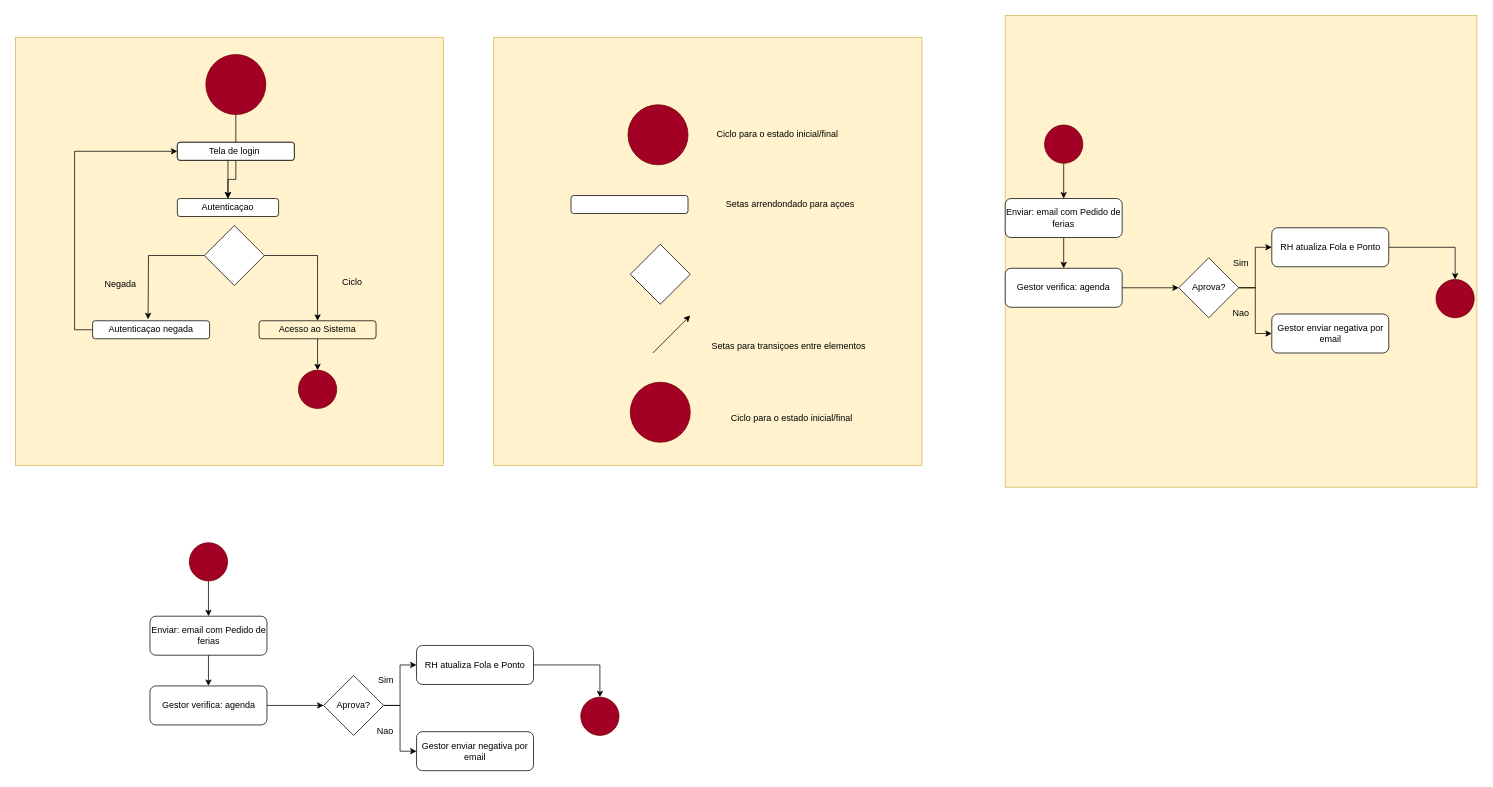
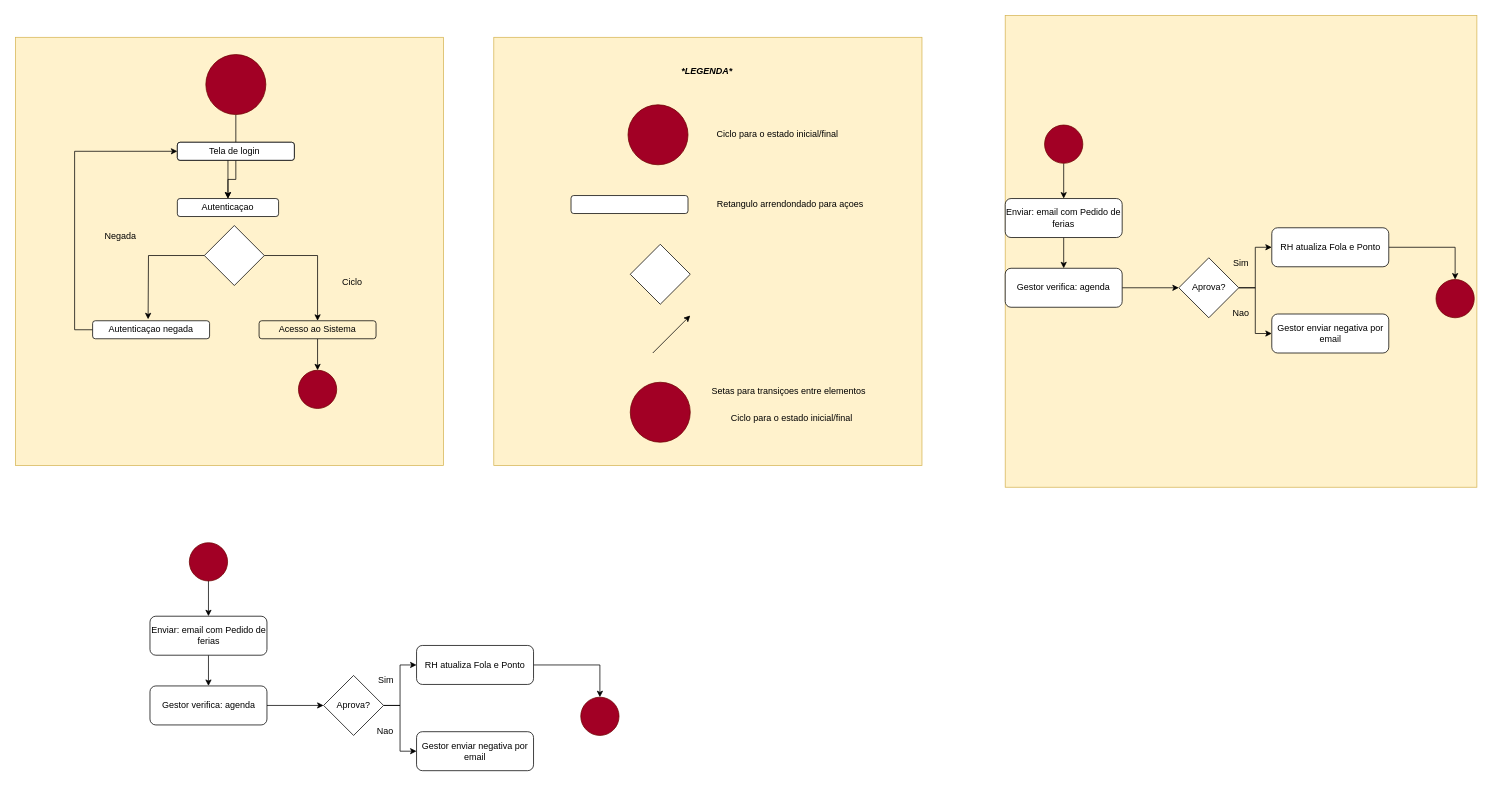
none -> (707, 72)
(791, 204) -> (791, 204)
(120, 285) -> (120, 236)
(788, 346) -> (788, 391)
